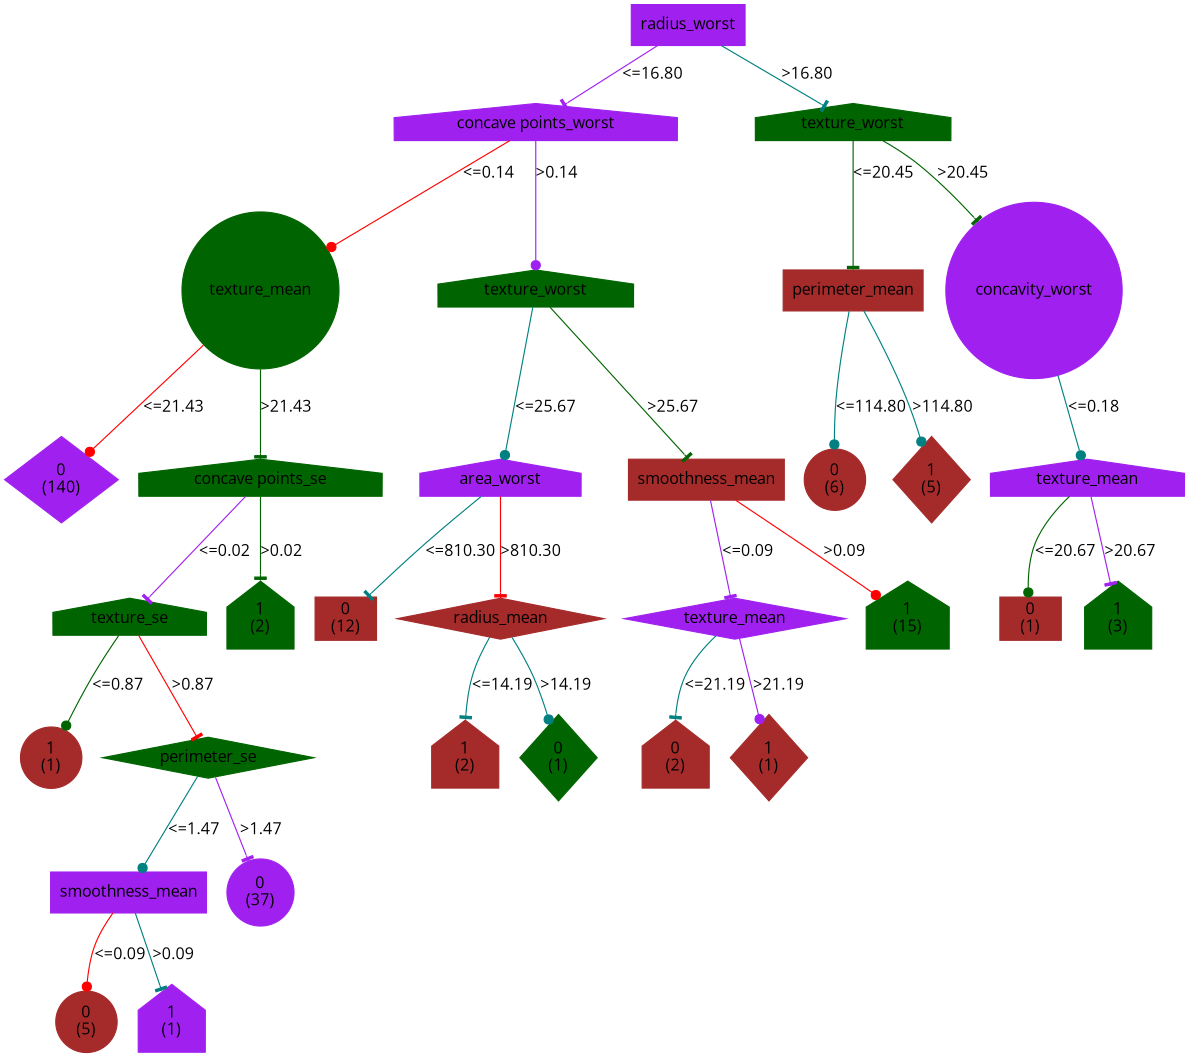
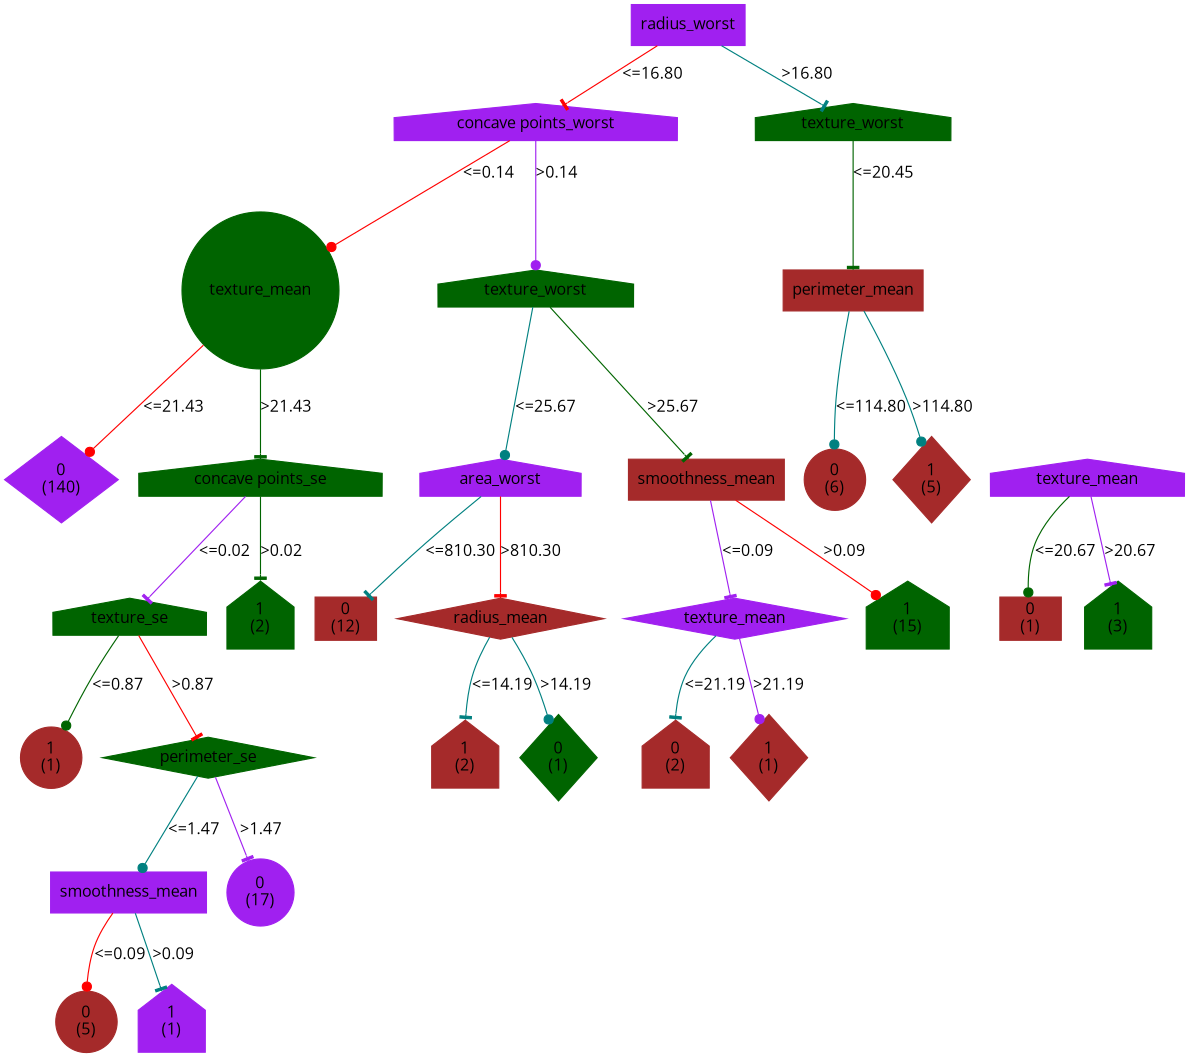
(612, 74) -> (612, 74)
(1034, 290) -> none
(260, 892) -> (260, 892)
